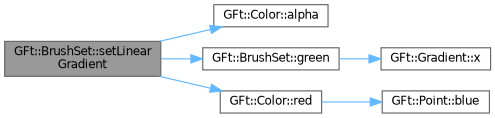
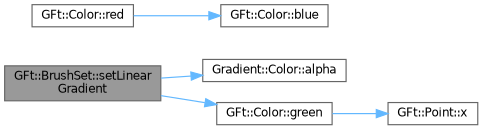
(271, 16) -> (274, 70)
(271, 59) -> (274, 114)
(436, 59) -> (433, 114)
(185, 82) -> none
(436, 102) -> (274, 16)
